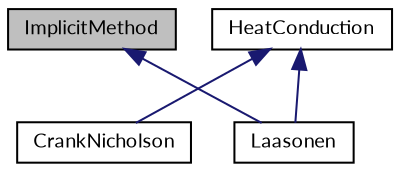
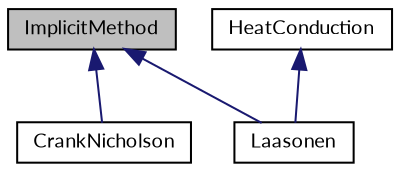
(185, 96) -> (99, 96)
